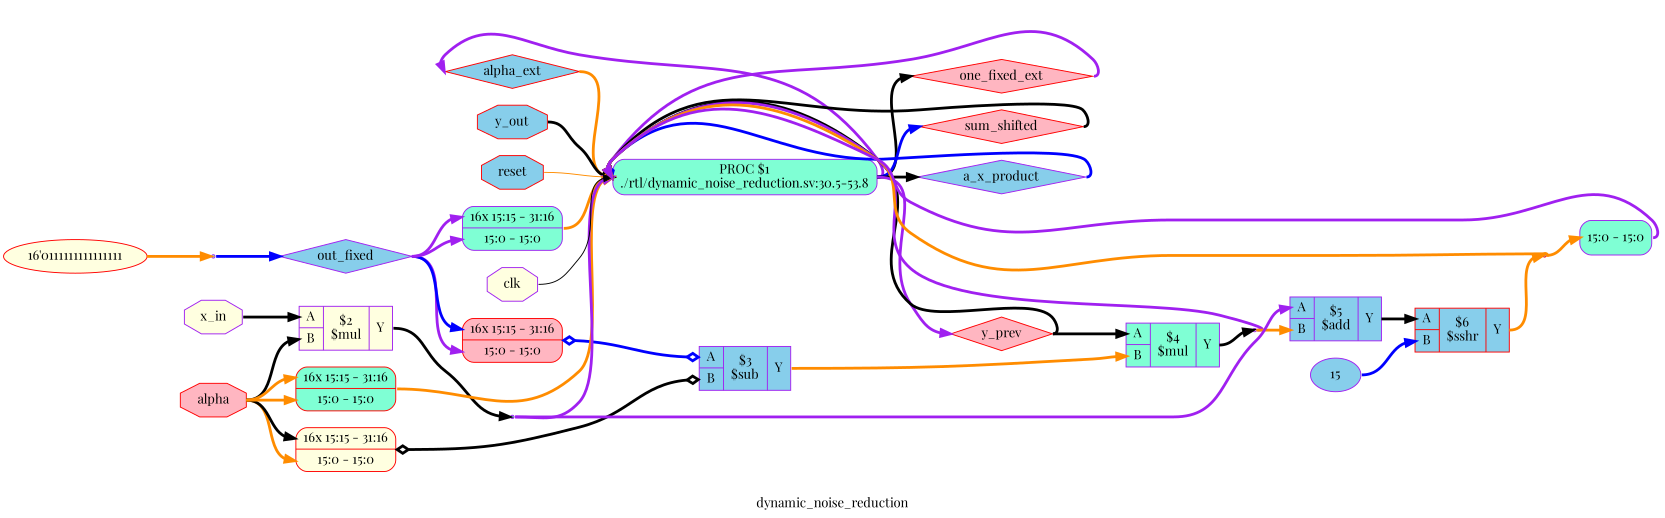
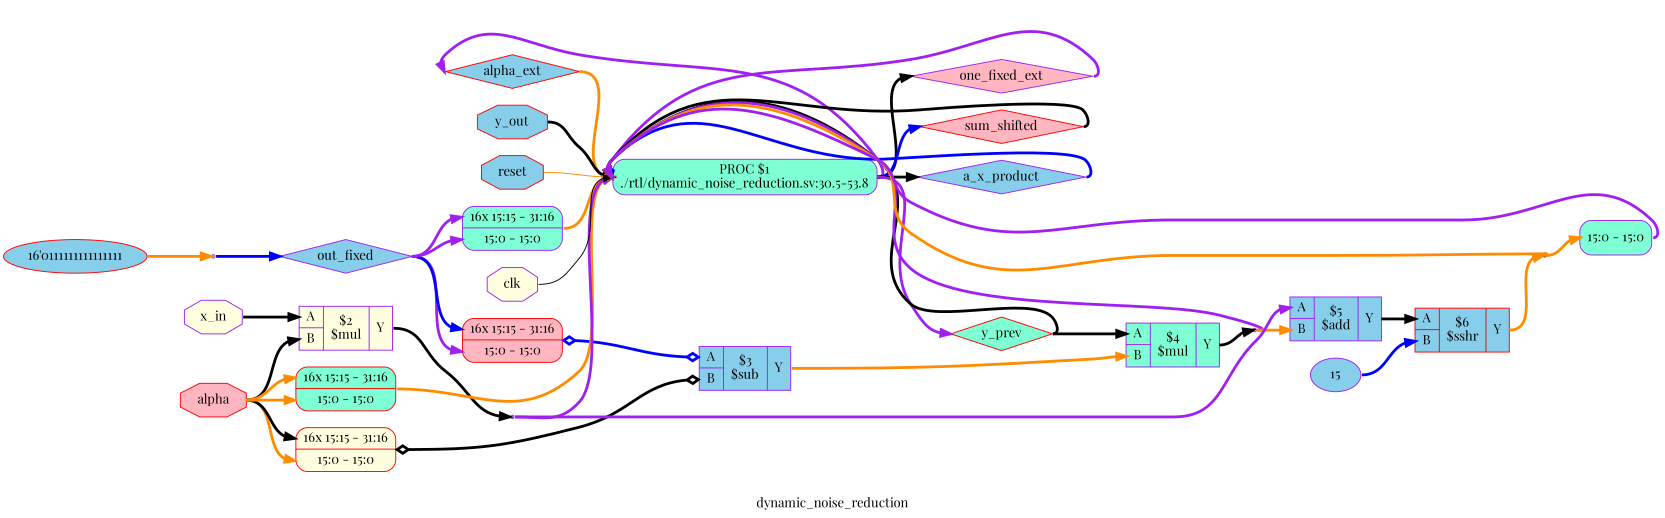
(1002, 76) -> (1002, 76)
(75, 256) -> (75, 256)
(1002, 334) -> (1002, 334)
